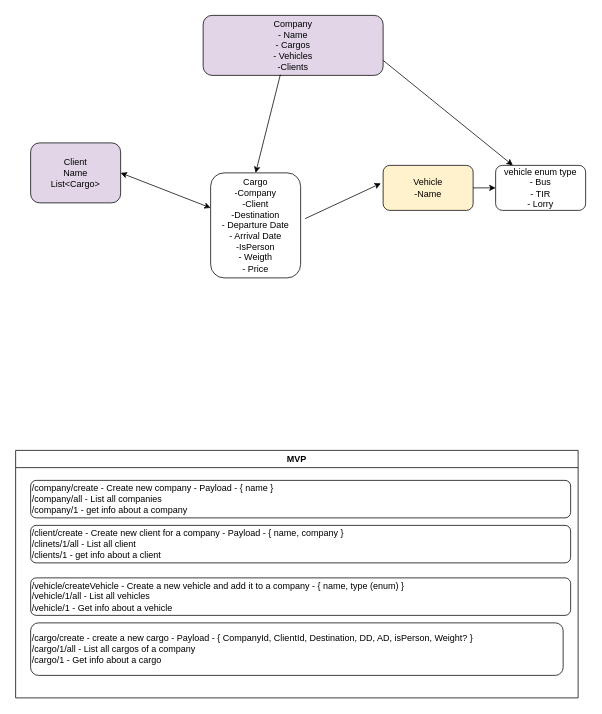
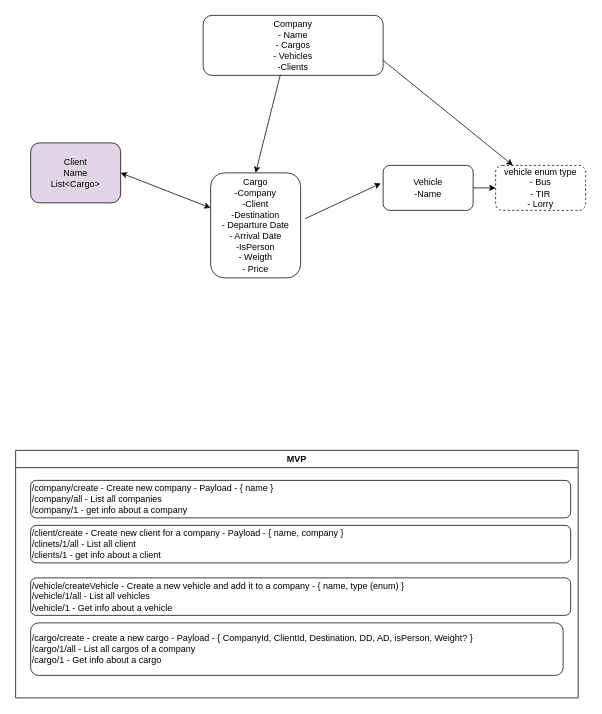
(293, 45) -> (293, 45)
(428, 188) -> (428, 188)
(540, 188) -> (540, 188)
